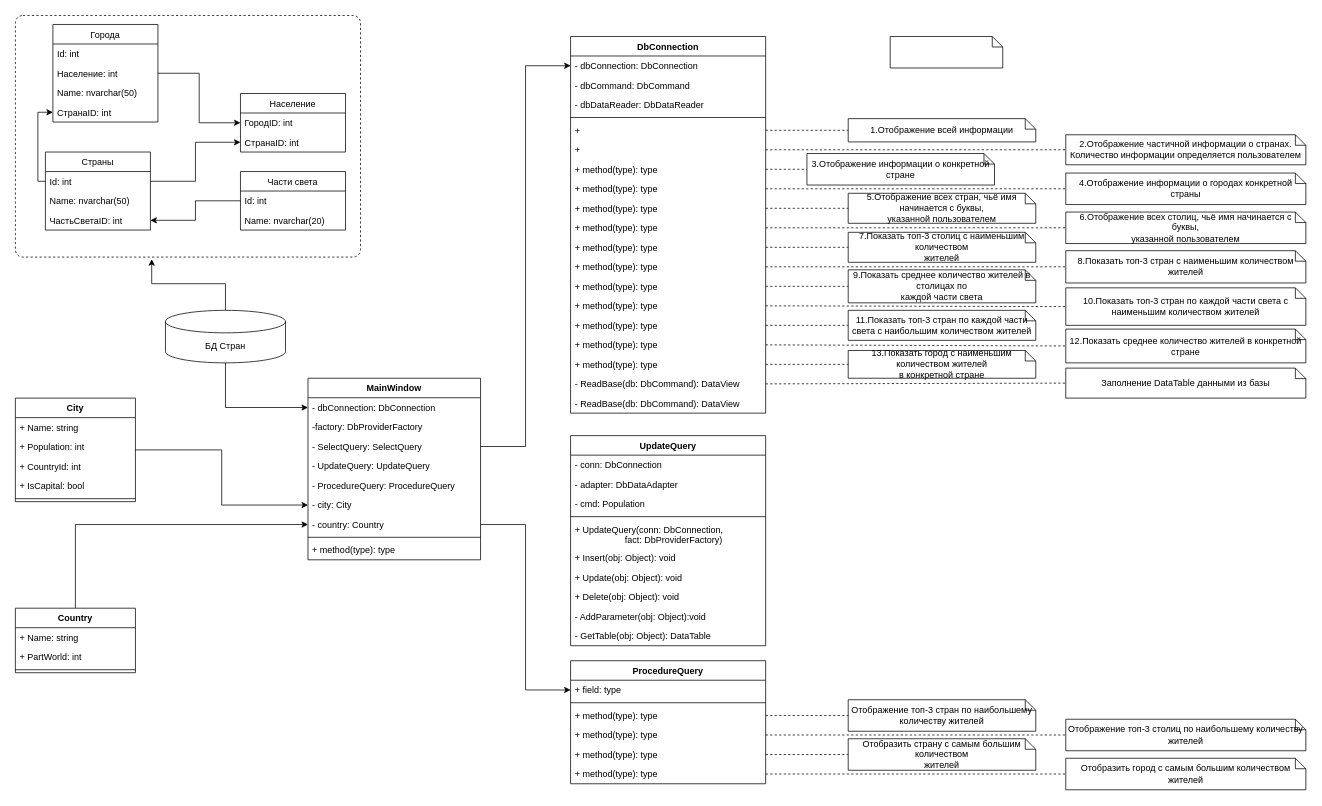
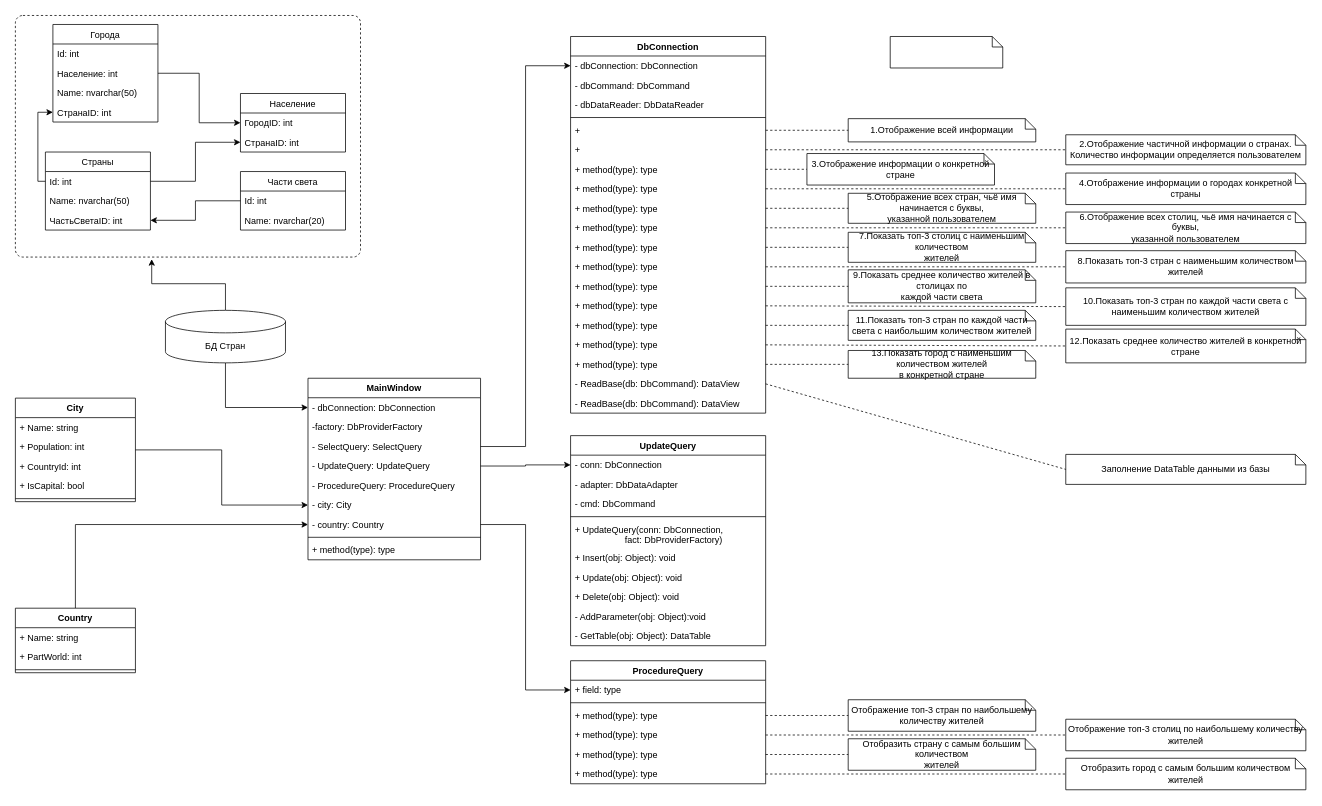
(1185, 383) -> (1185, 469)
none -> (525, 466)
(611, 504) -> (611, 504)
